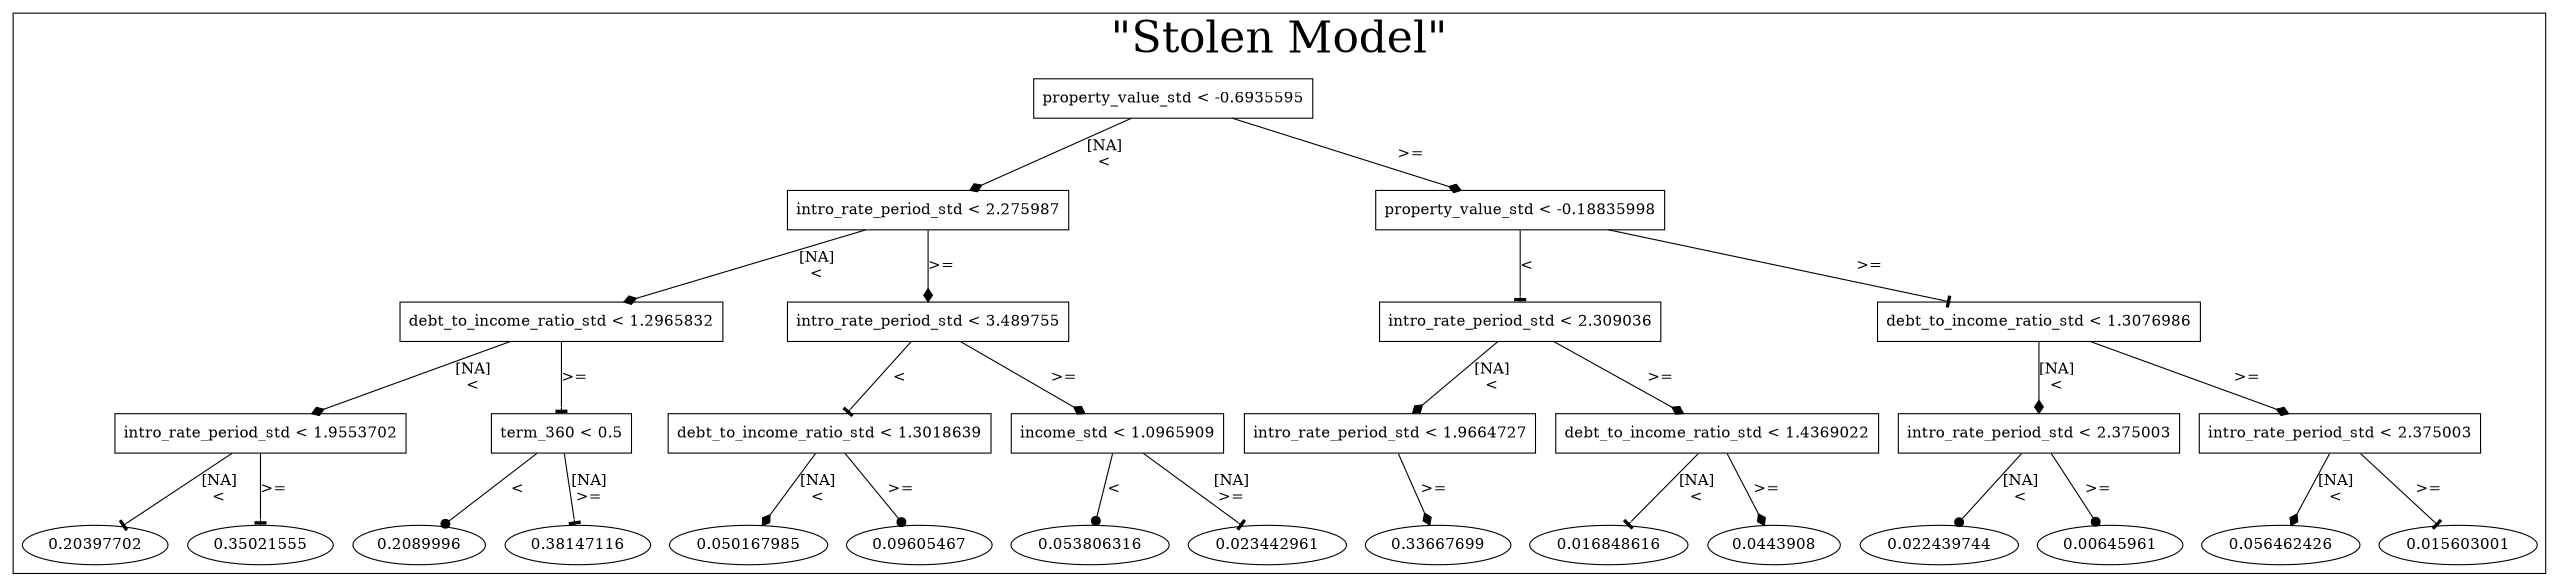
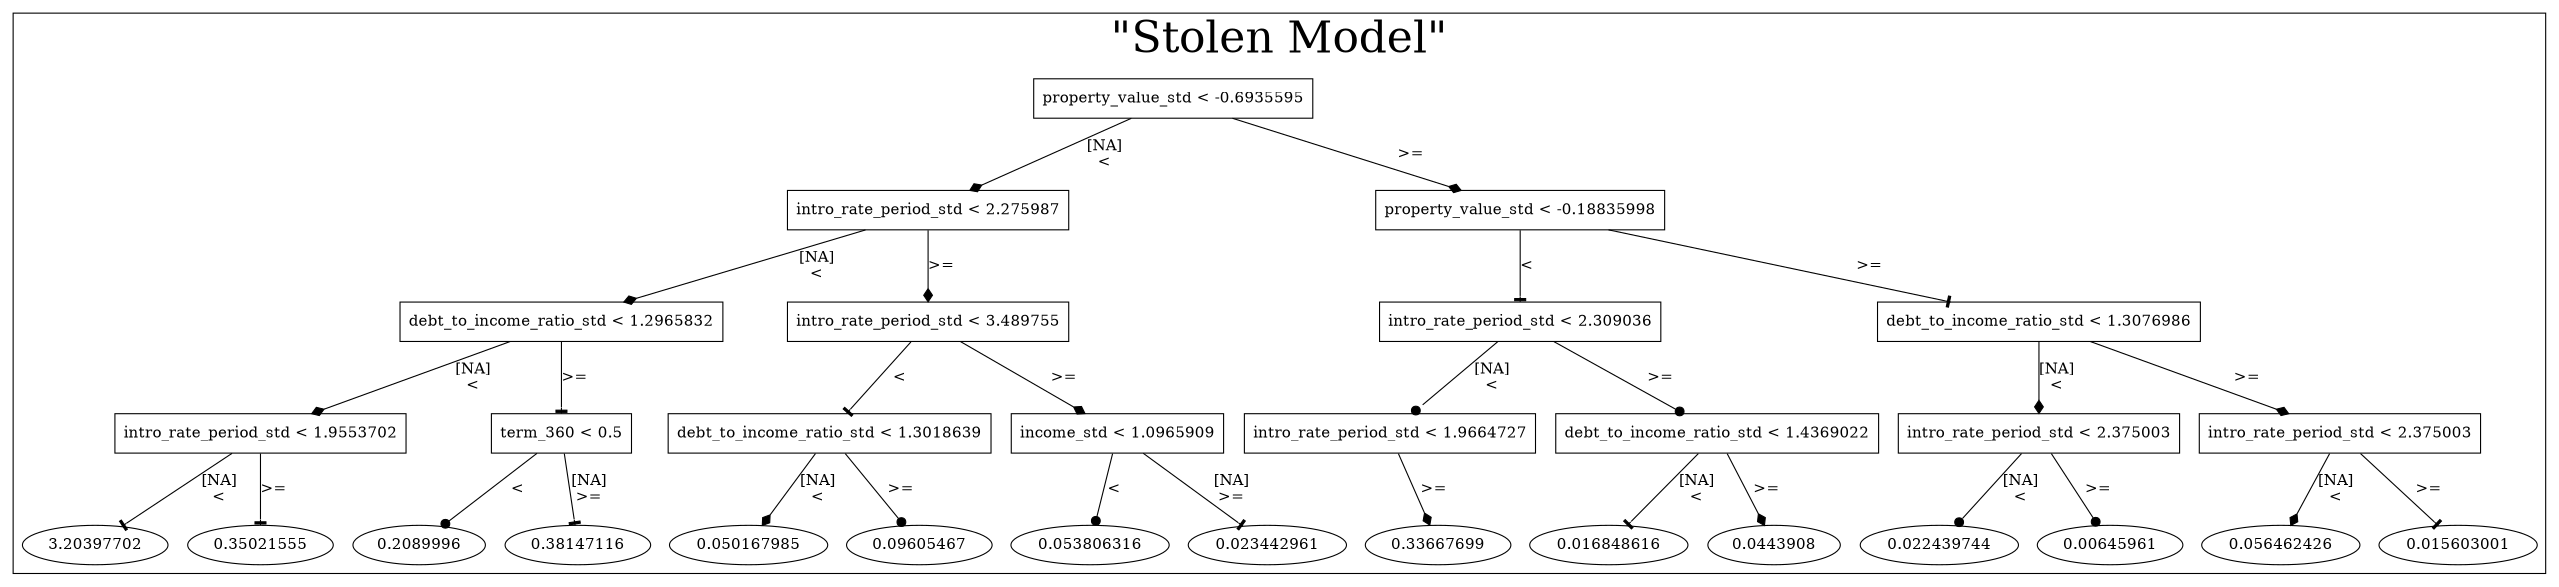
(1460, 373) -> (1460, 373)
(1615, 375) -> (1615, 375)
(95, 545) -> (95, 545)
